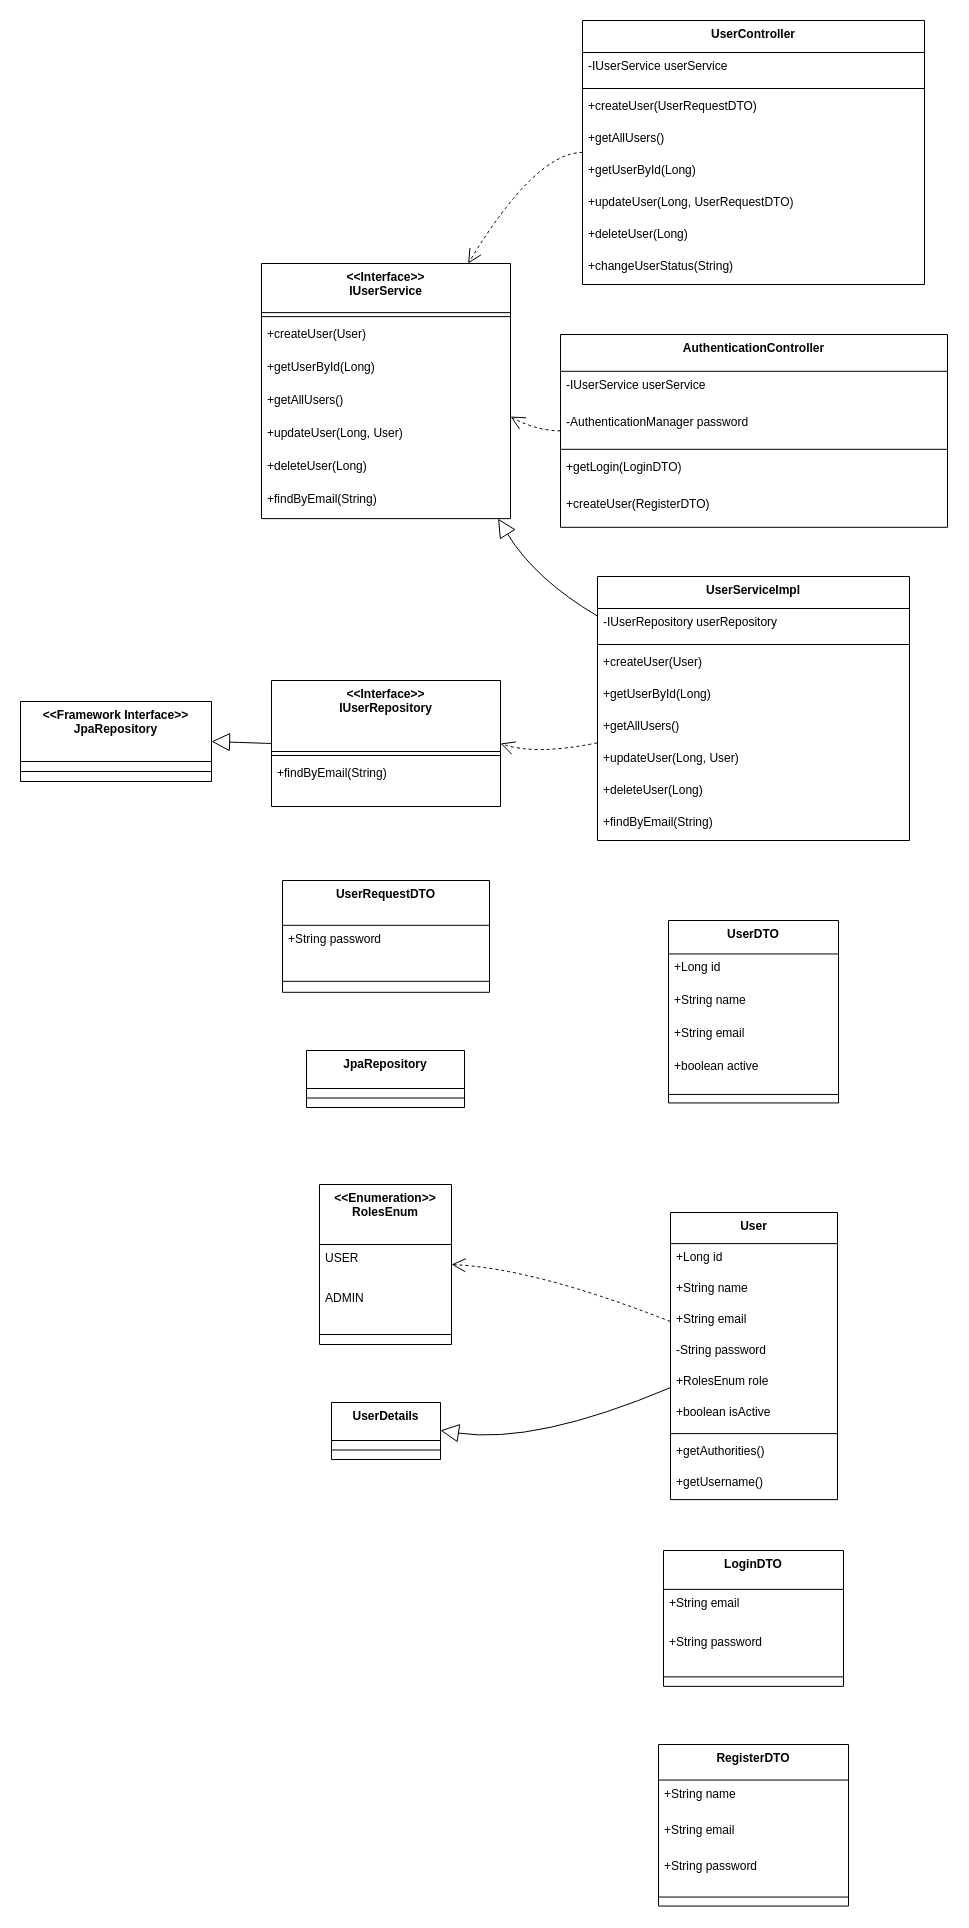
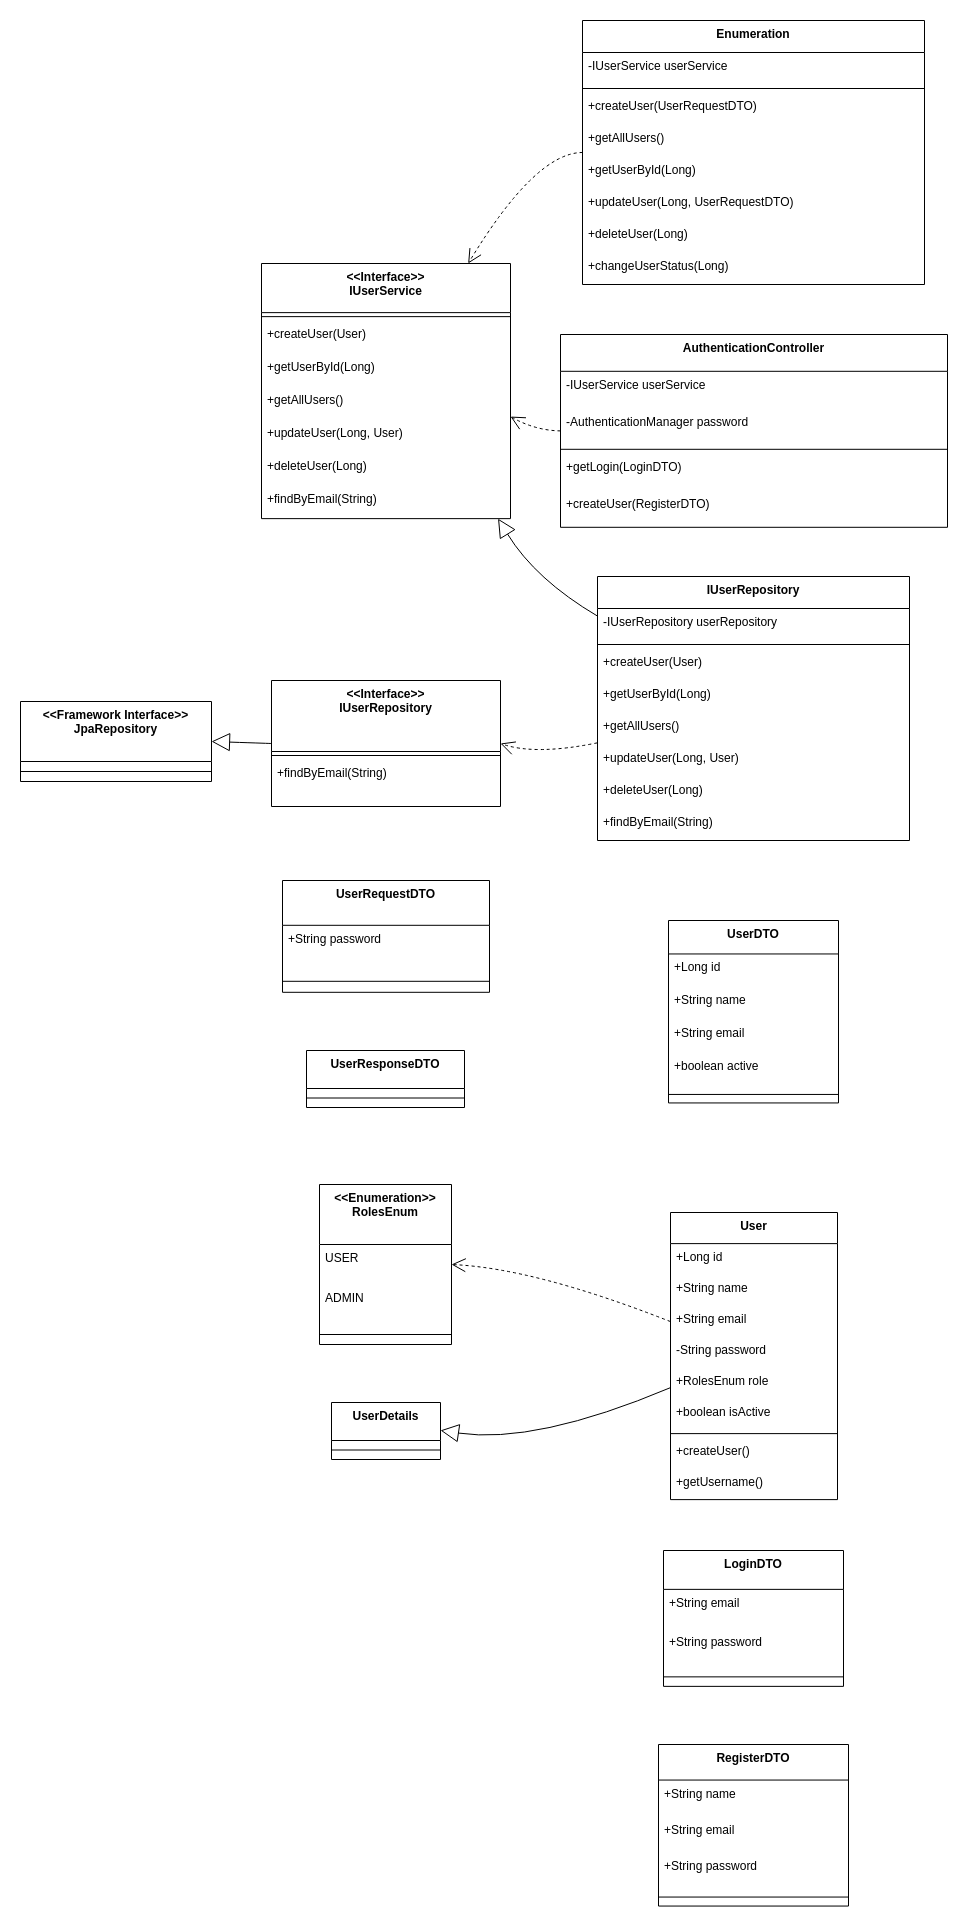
(753, 34) -> (753, 34)
(670, 266) -> (665, 266)
(753, 590) -> (753, 590)
(385, 1064) -> (385, 1064)
(730, 1451) -> (720, 1451)
